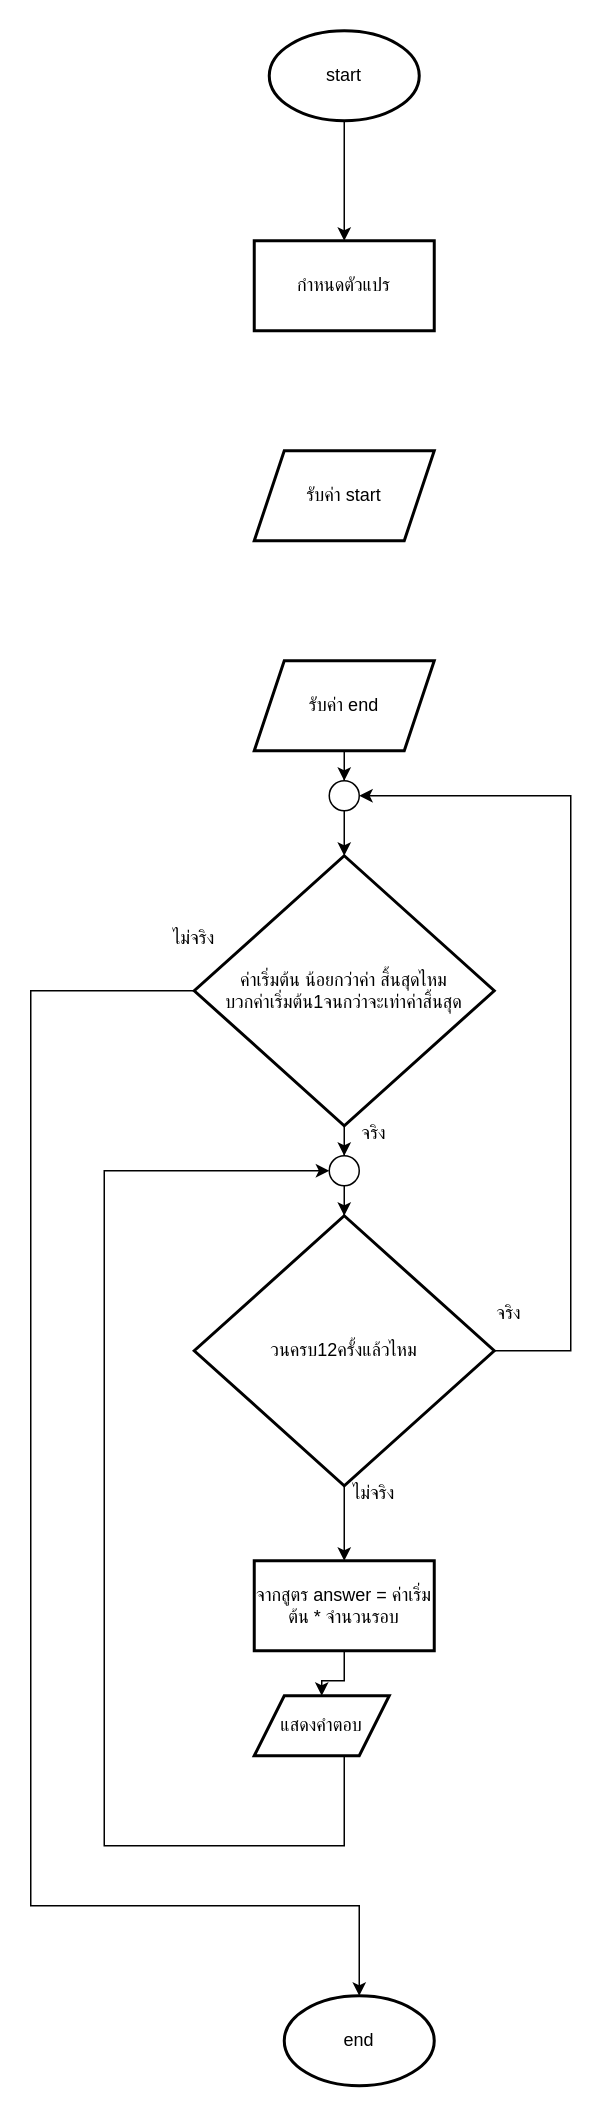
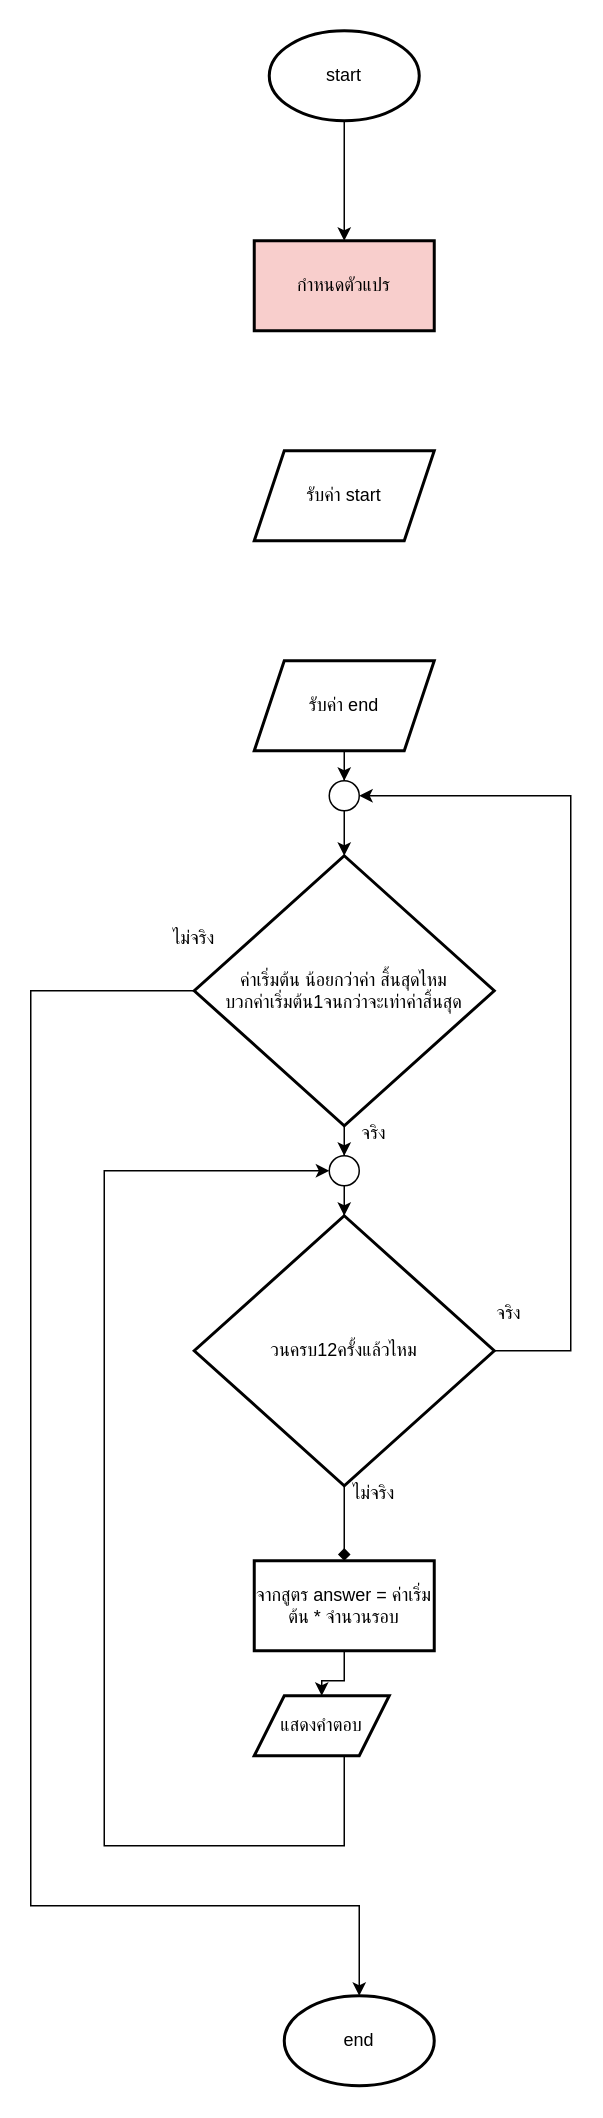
(344, 286) -> (344, 286)
(344, 1549) -> (344, 1548)
